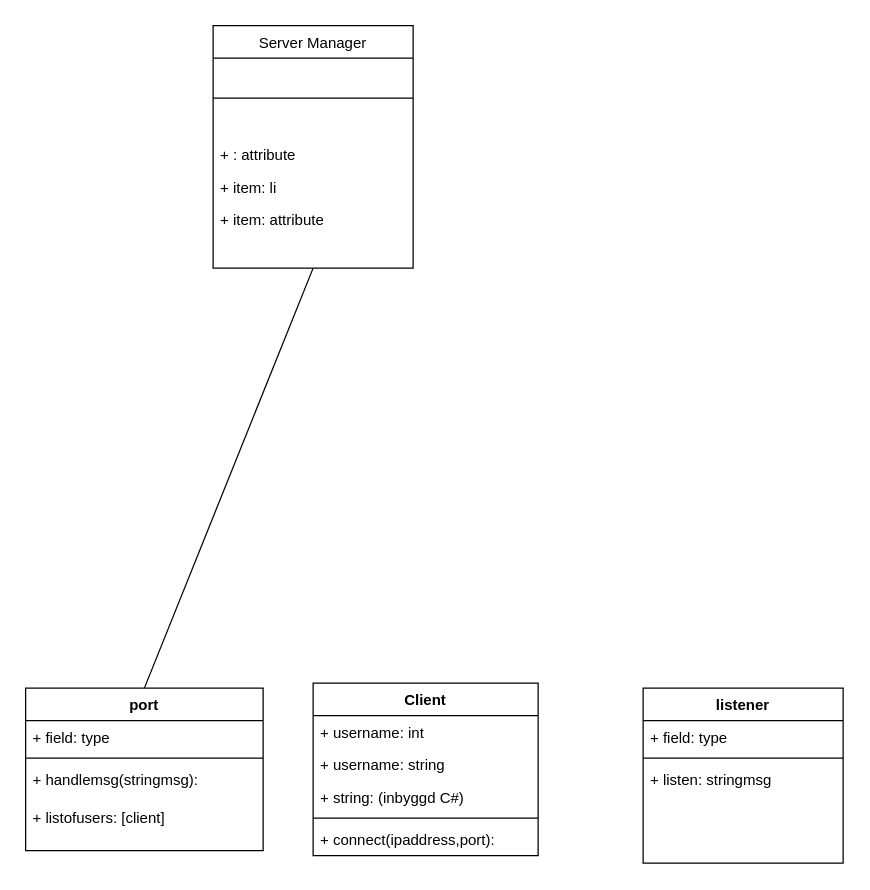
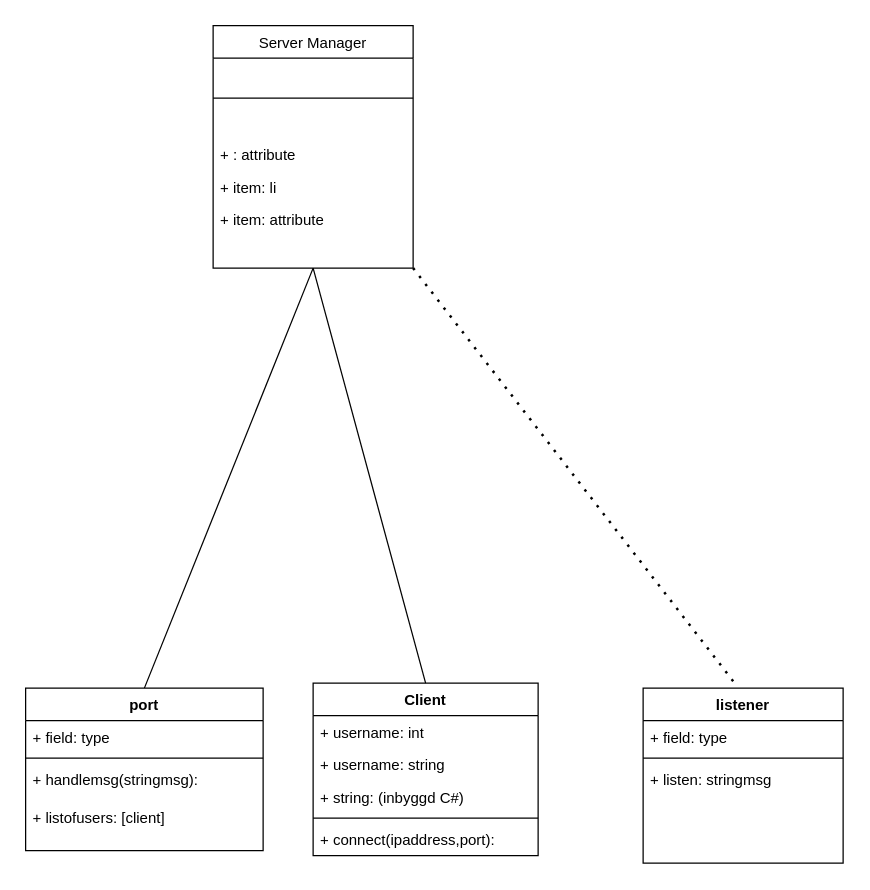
none -> (574, 475)
none -> (370, 477)
